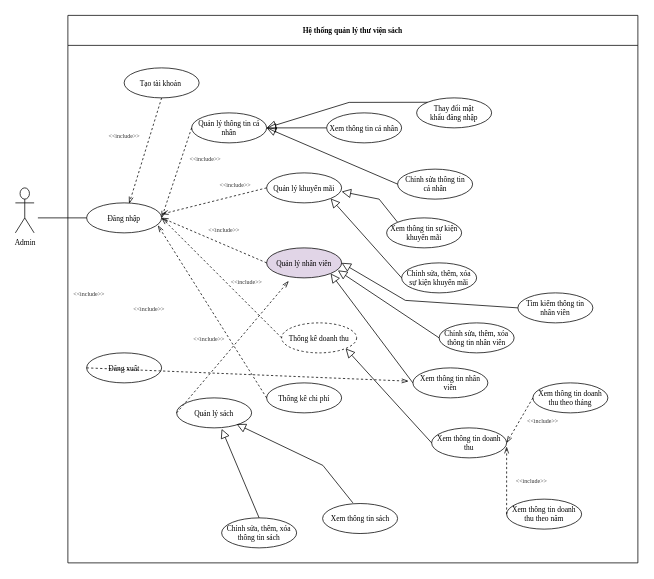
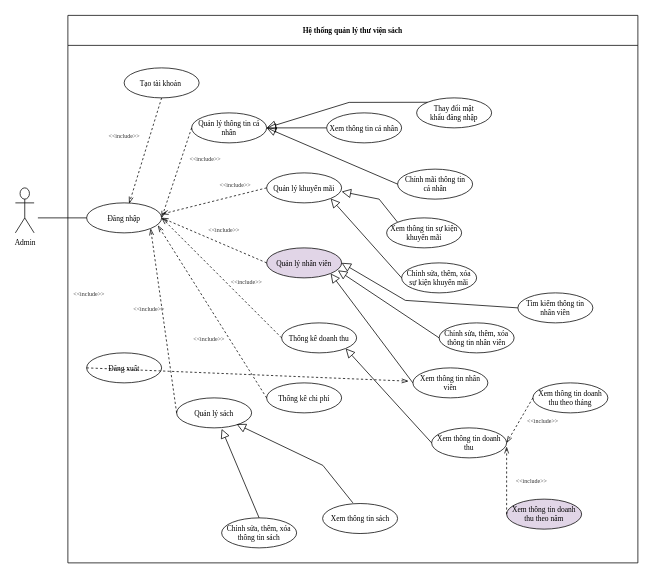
(435, 184) -> (435, 184)
(319, 338) -> (319, 338)
(232, 348) -> (164, 322)
(544, 514) -> (544, 514)
